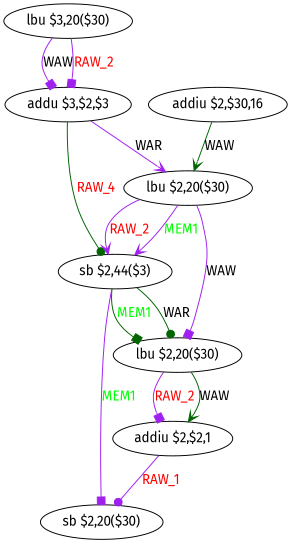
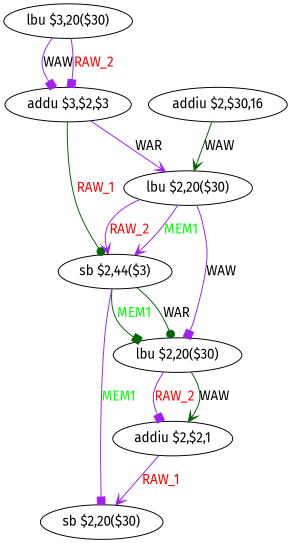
(96, 188) -> (96, 188)
(140, 477) -> (140, 477)
